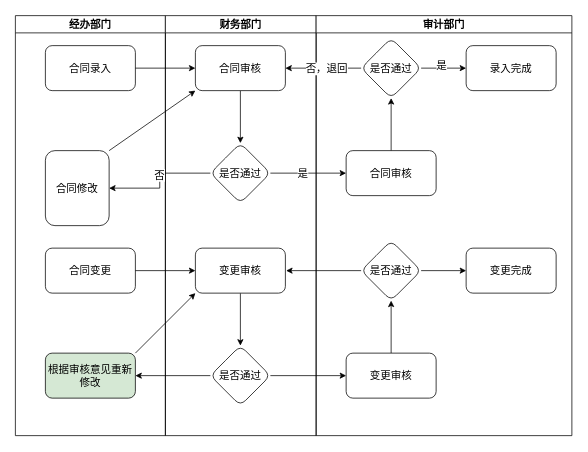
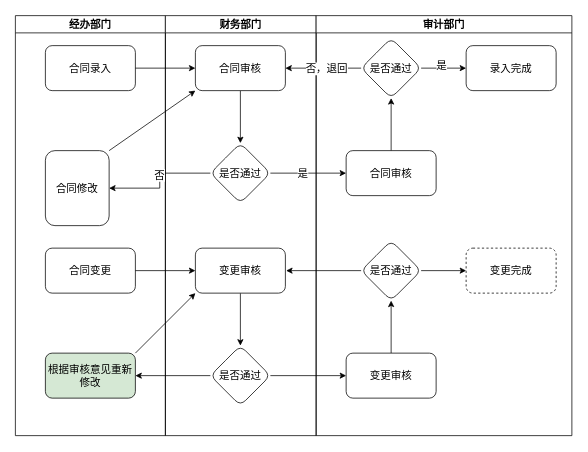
(511, 270) -> (511, 270)
